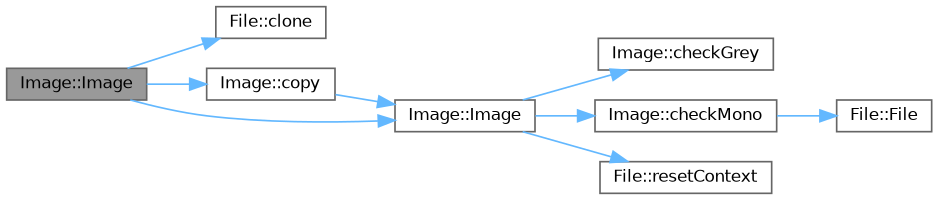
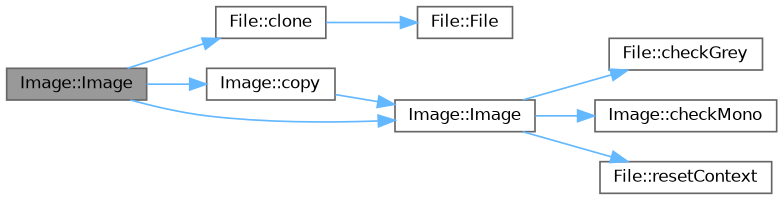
(686, 54) -> (686, 54)
(798, 116) -> (363, 22)
